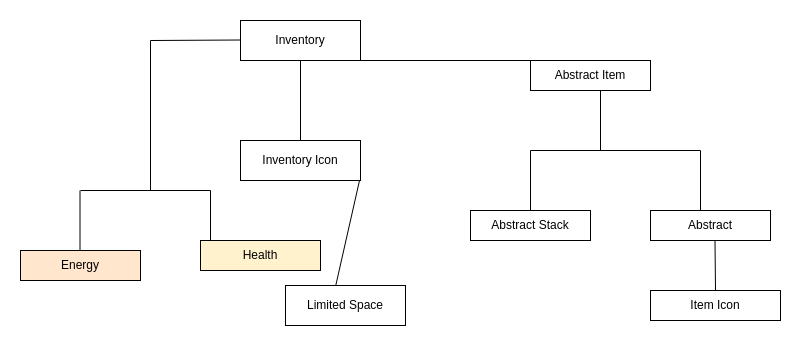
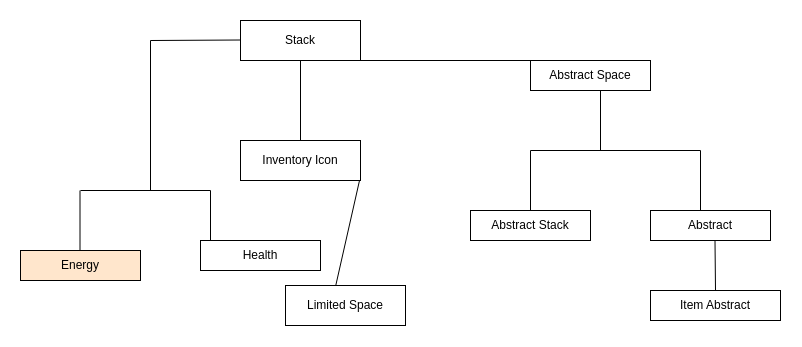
(301, 41) -> (301, 41)
(591, 76) -> (591, 76)
(261, 256) -> (261, 256)
(716, 306) -> (716, 306)
